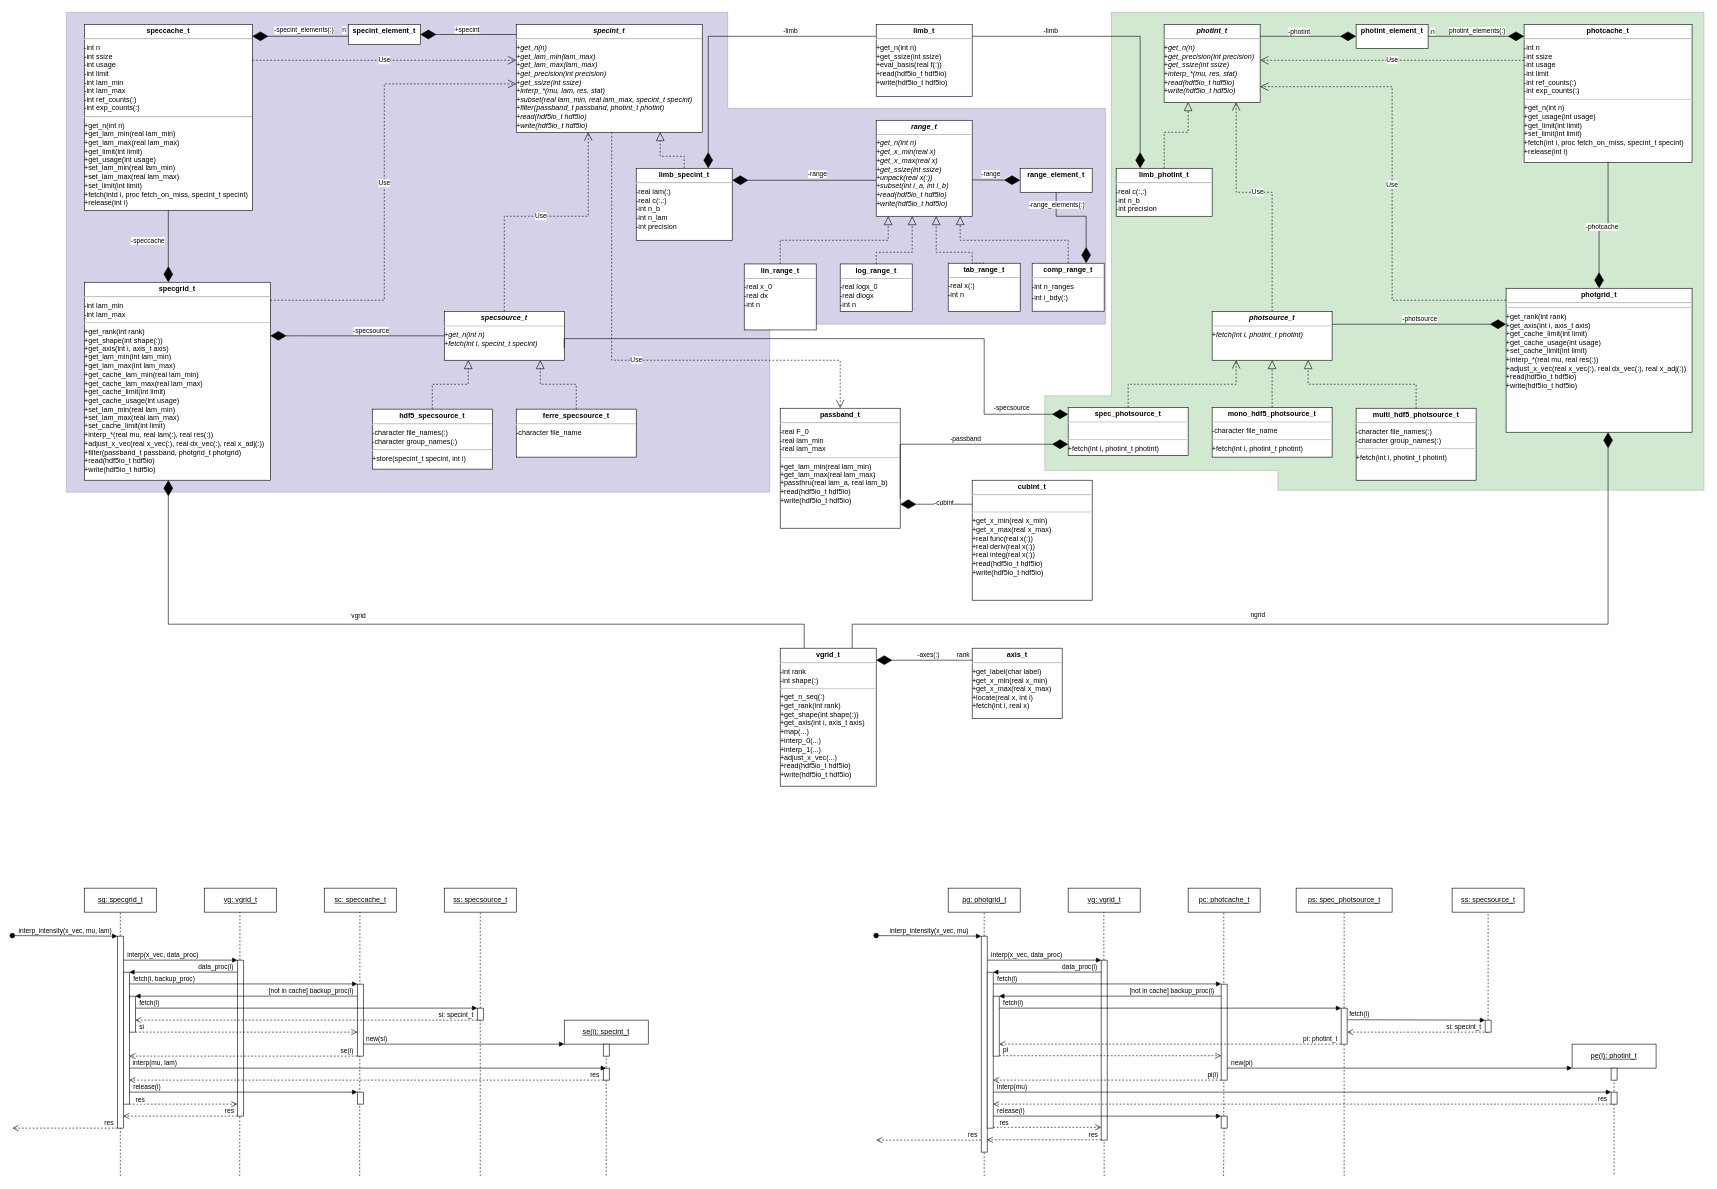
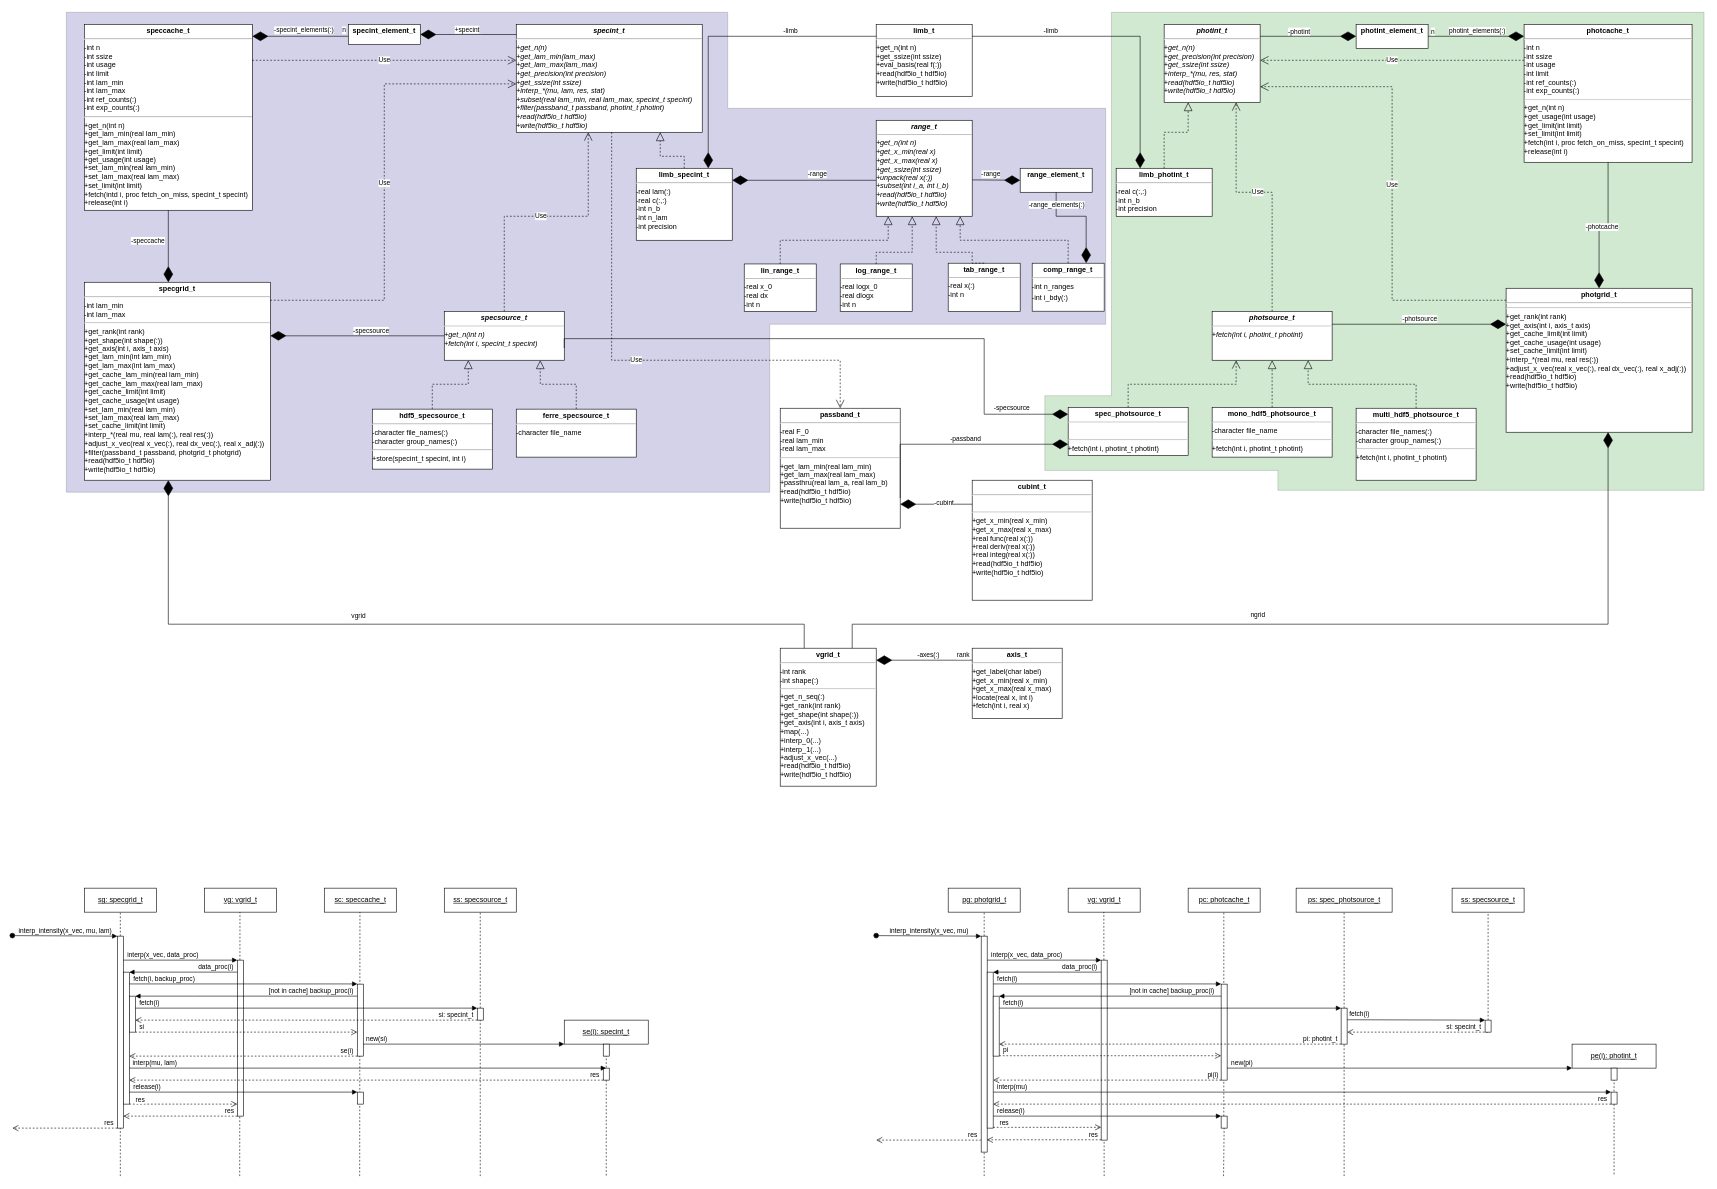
(780, 297) -> (780, 288)
